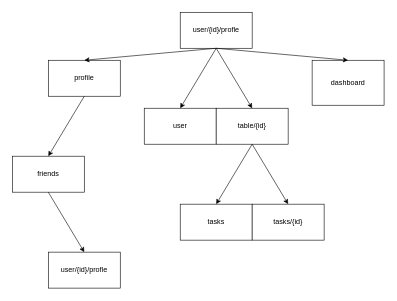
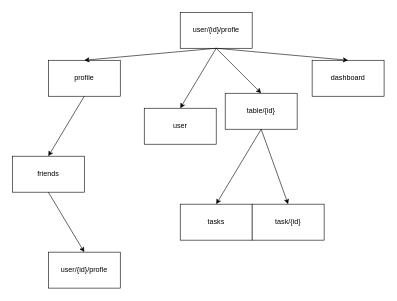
(348, 83) -> (348, 78)
(252, 126) -> (261, 111)
(288, 222) -> (288, 222)
